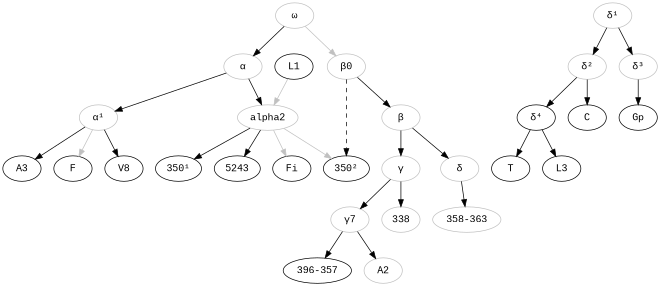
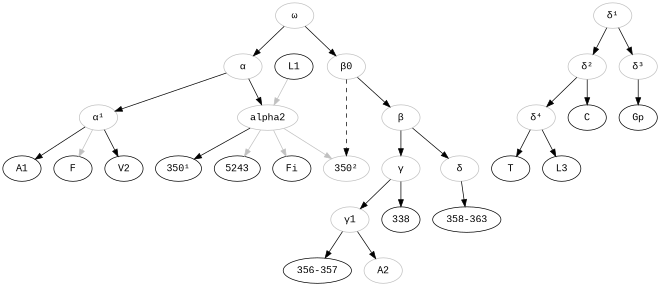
(318, 39) -> (318, 39)
(536, 118) -> (536, 118)
(254, 140) -> (254, 140)
(22, 169) -> (22, 169)
(124, 169) -> (124, 169)
(346, 169) -> (346, 169)
(350, 220) -> (350, 220)
(401, 220) -> (401, 220)
(467, 220) -> (467, 220)
(317, 271) -> (317, 271)
